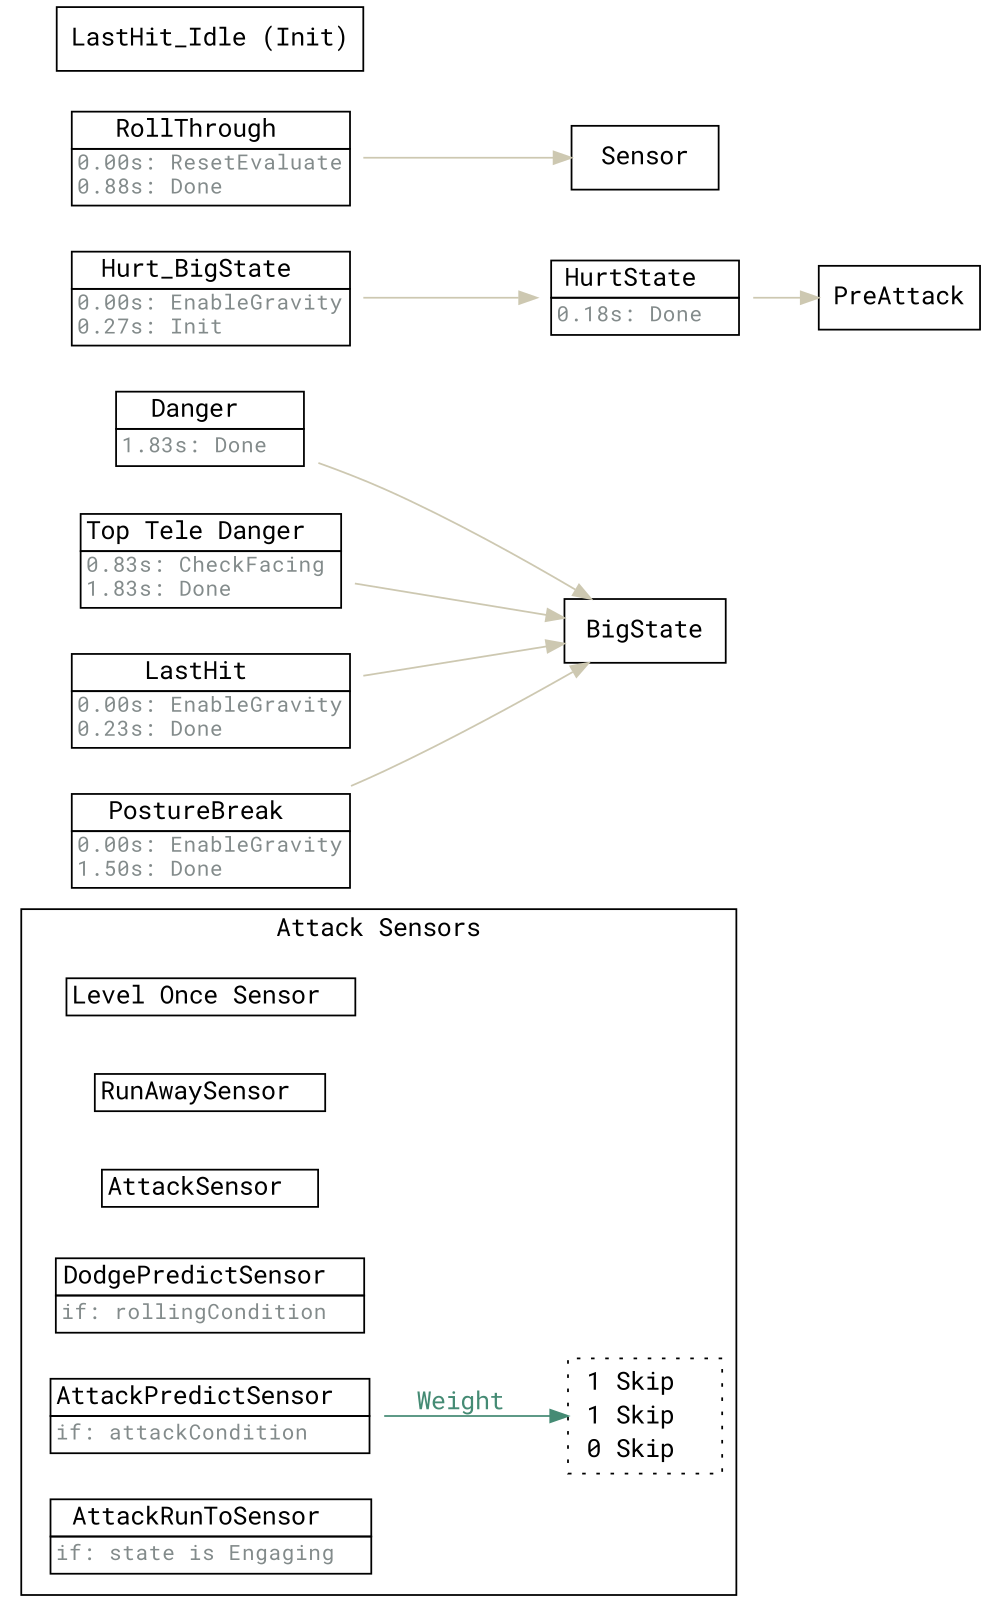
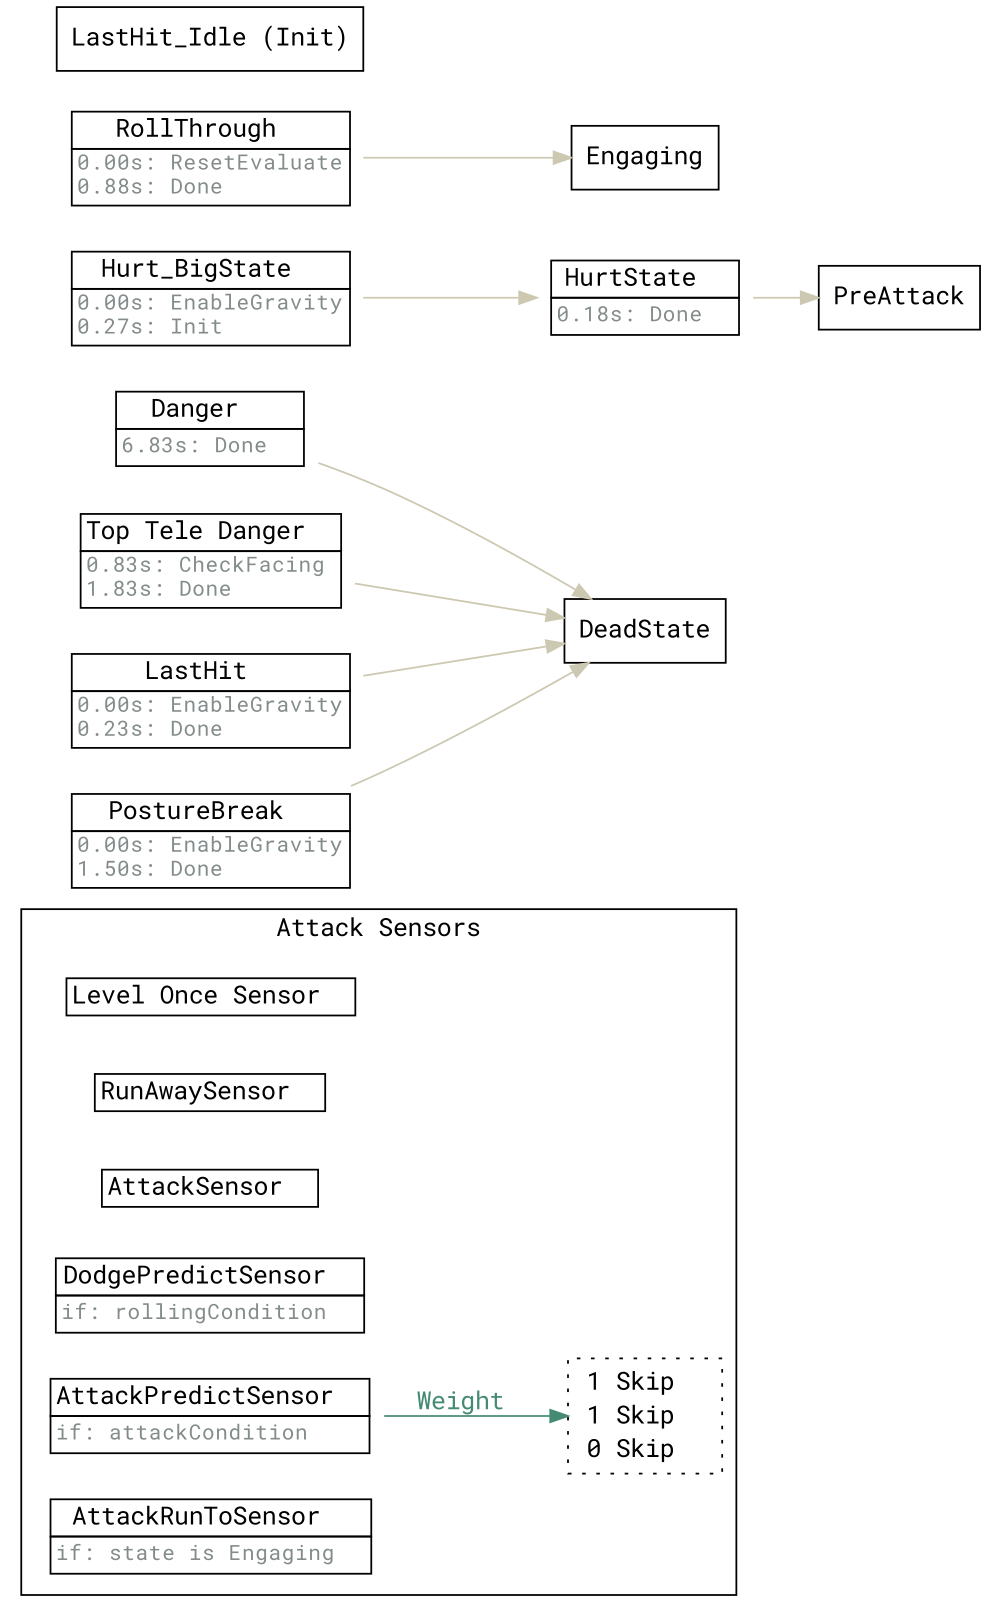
(645, 158) -> (645, 158)
(195, 446) -> (195, 446)
(645, 631) -> (645, 631)
